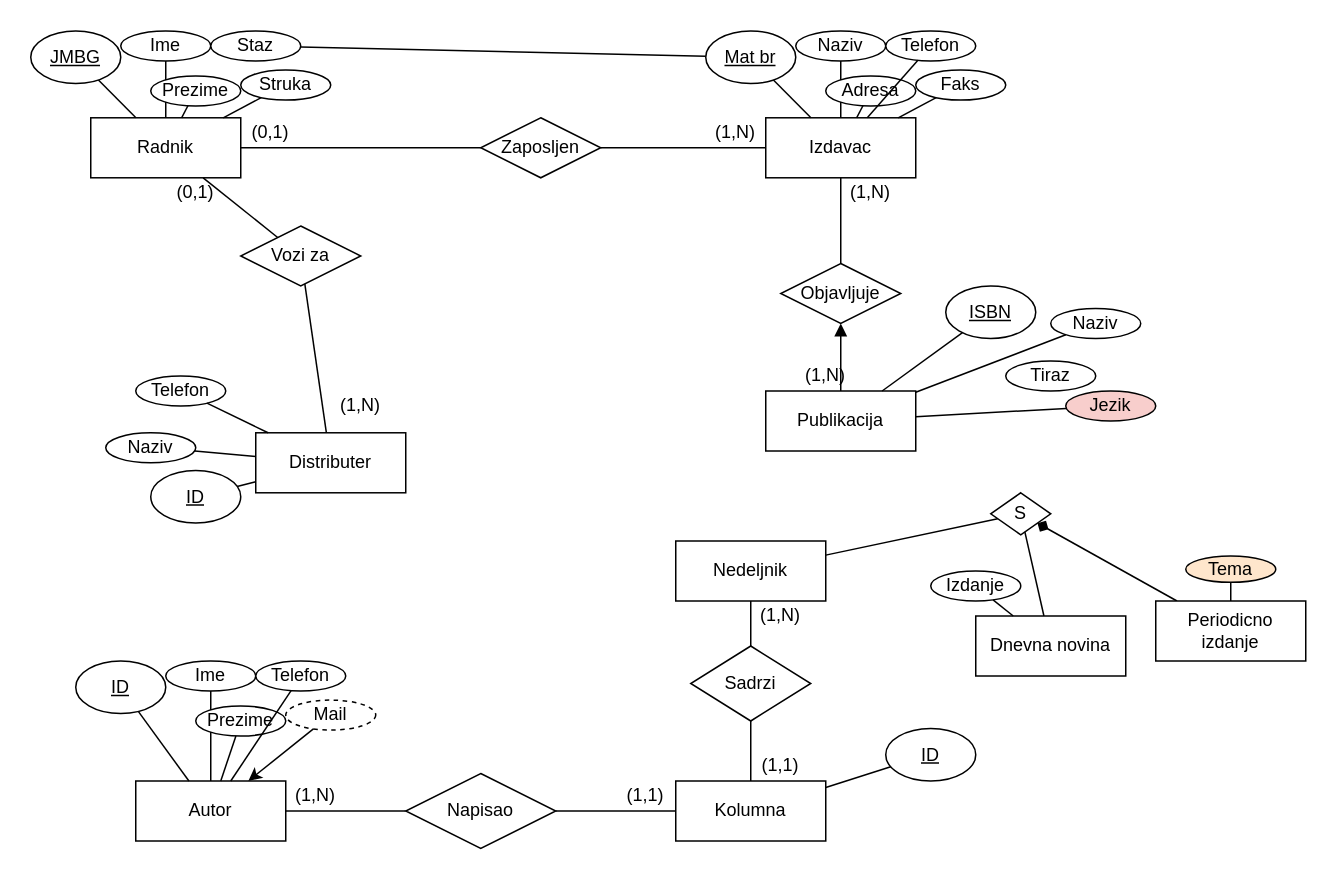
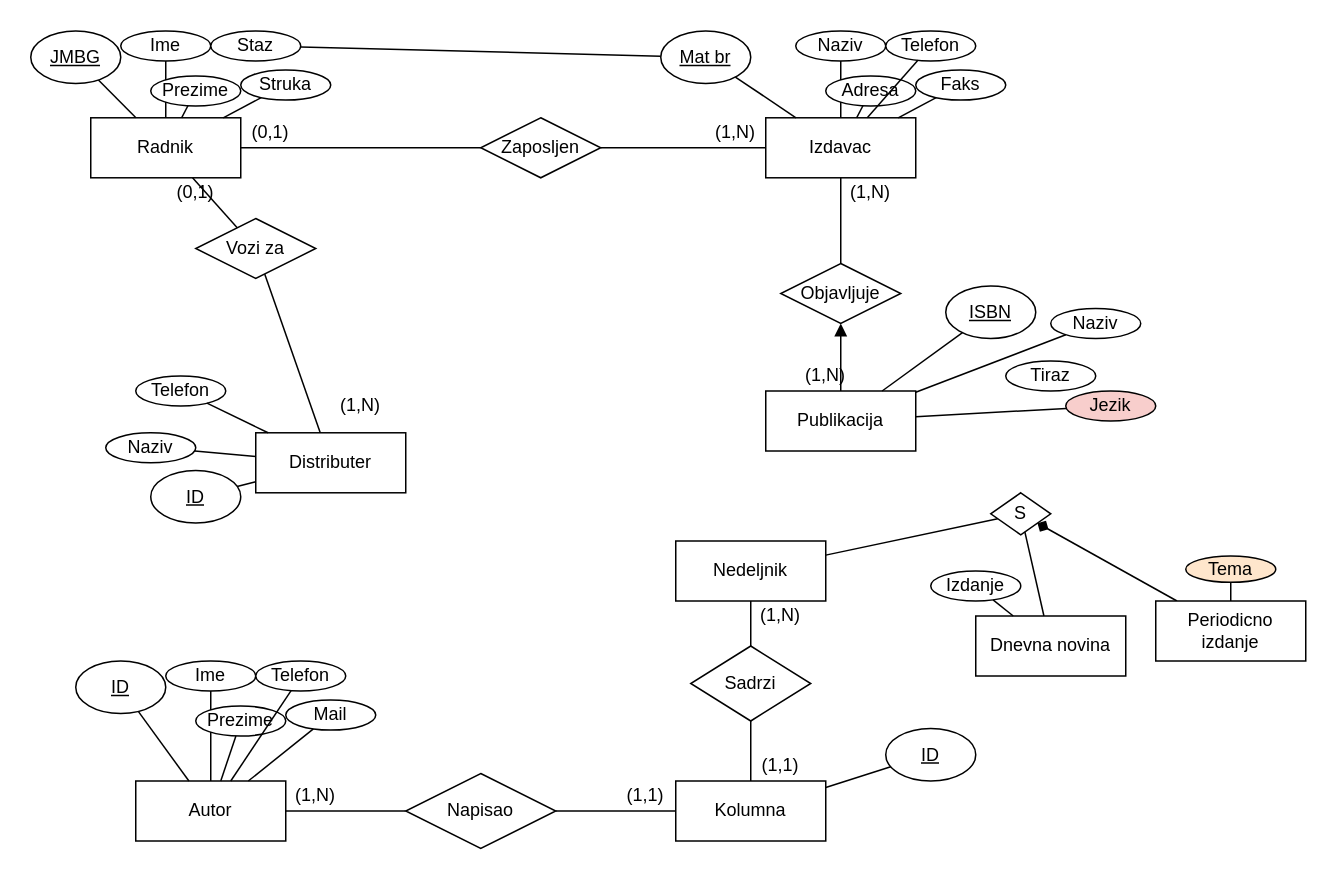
(751, 57) -> (706, 57)
(301, 256) -> (256, 248)
(331, 715) -> (331, 715)
(257, 774) -> (254, 776)
